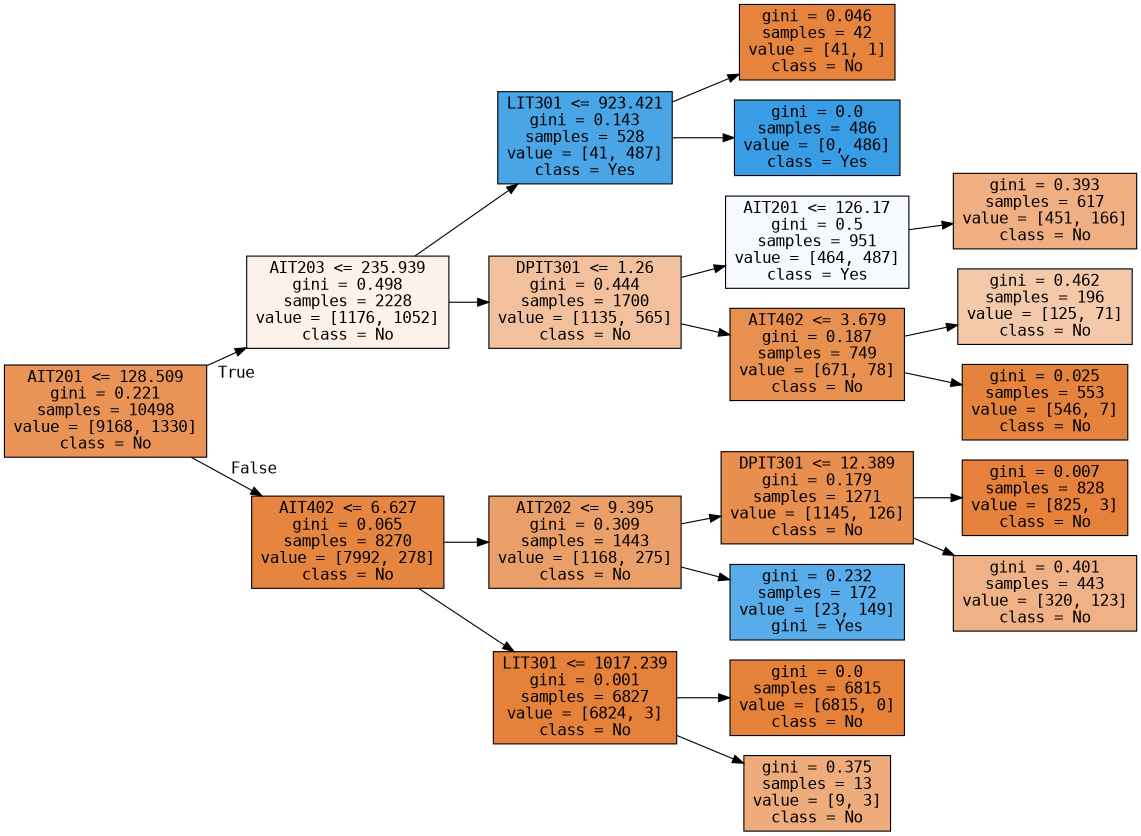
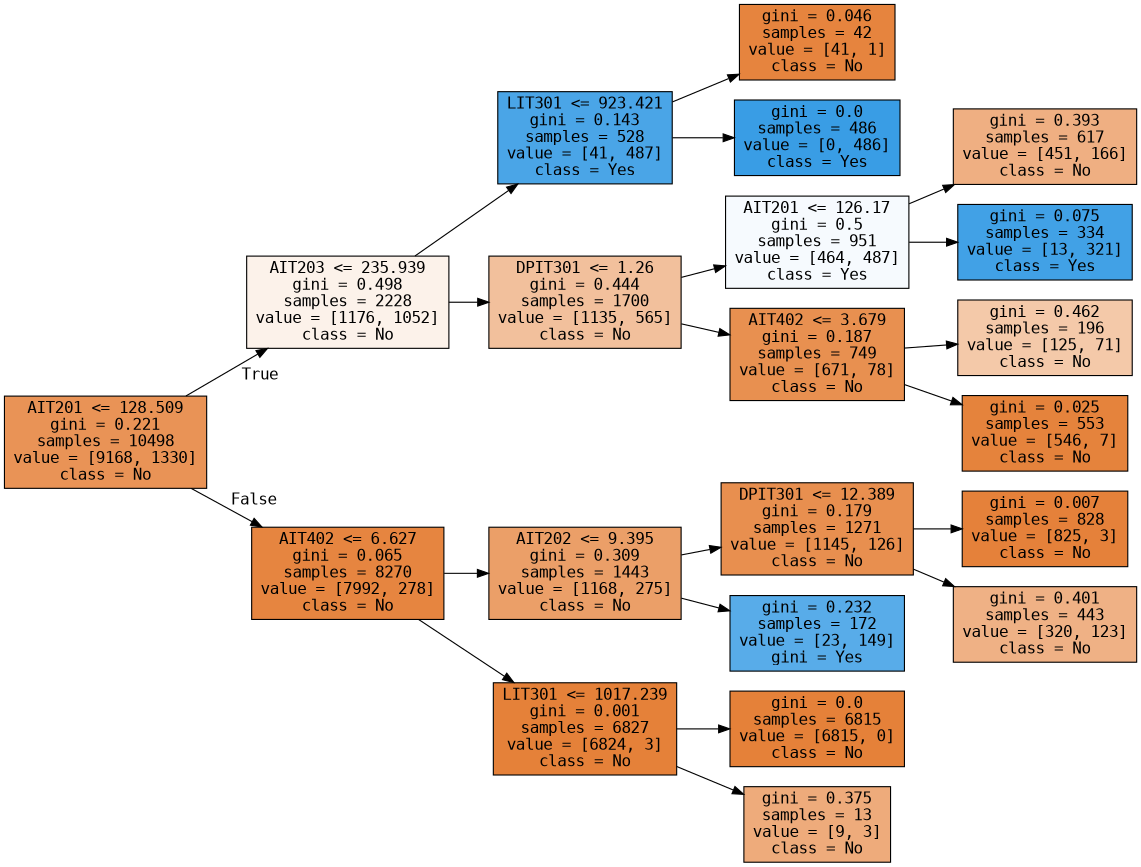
none -> (1045, 242)
